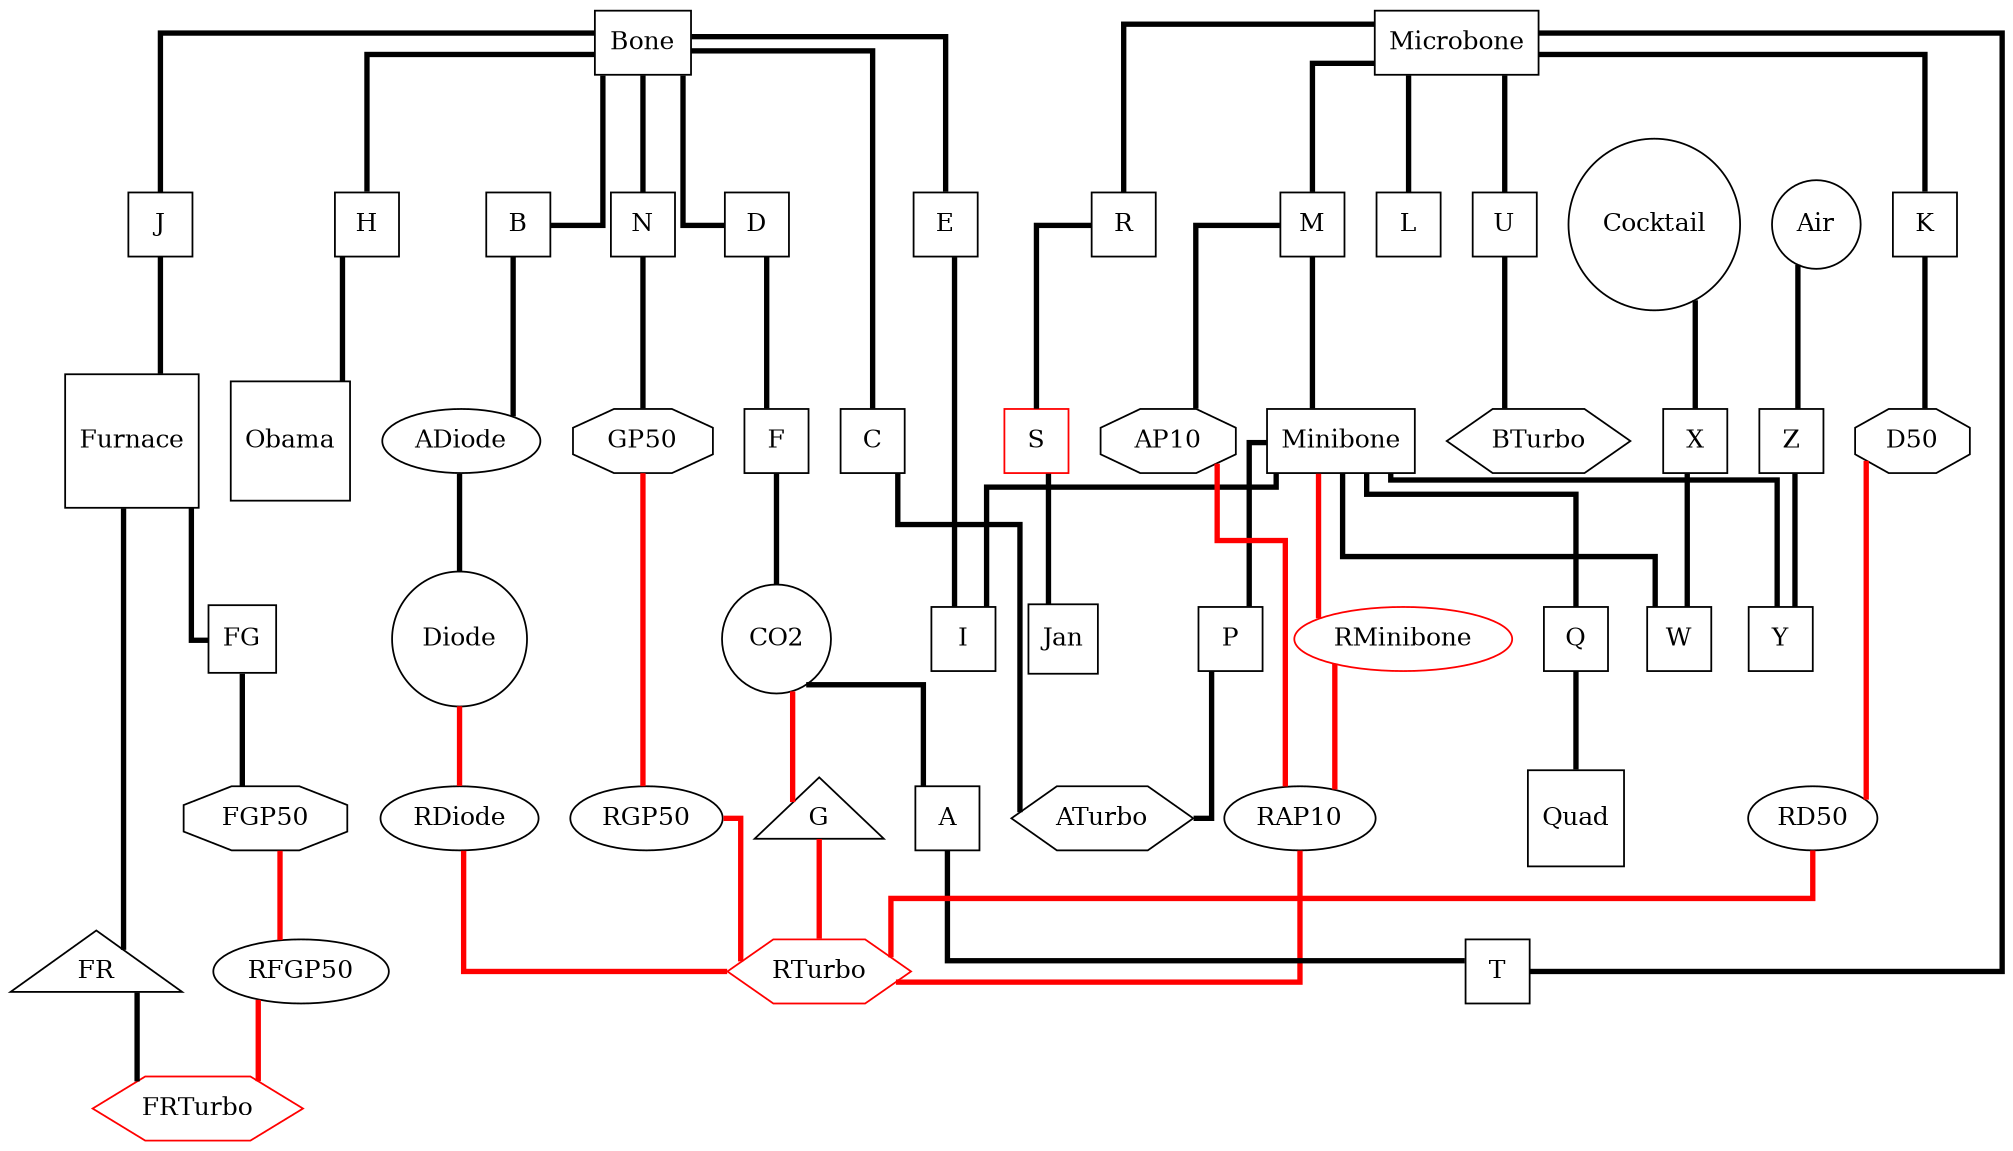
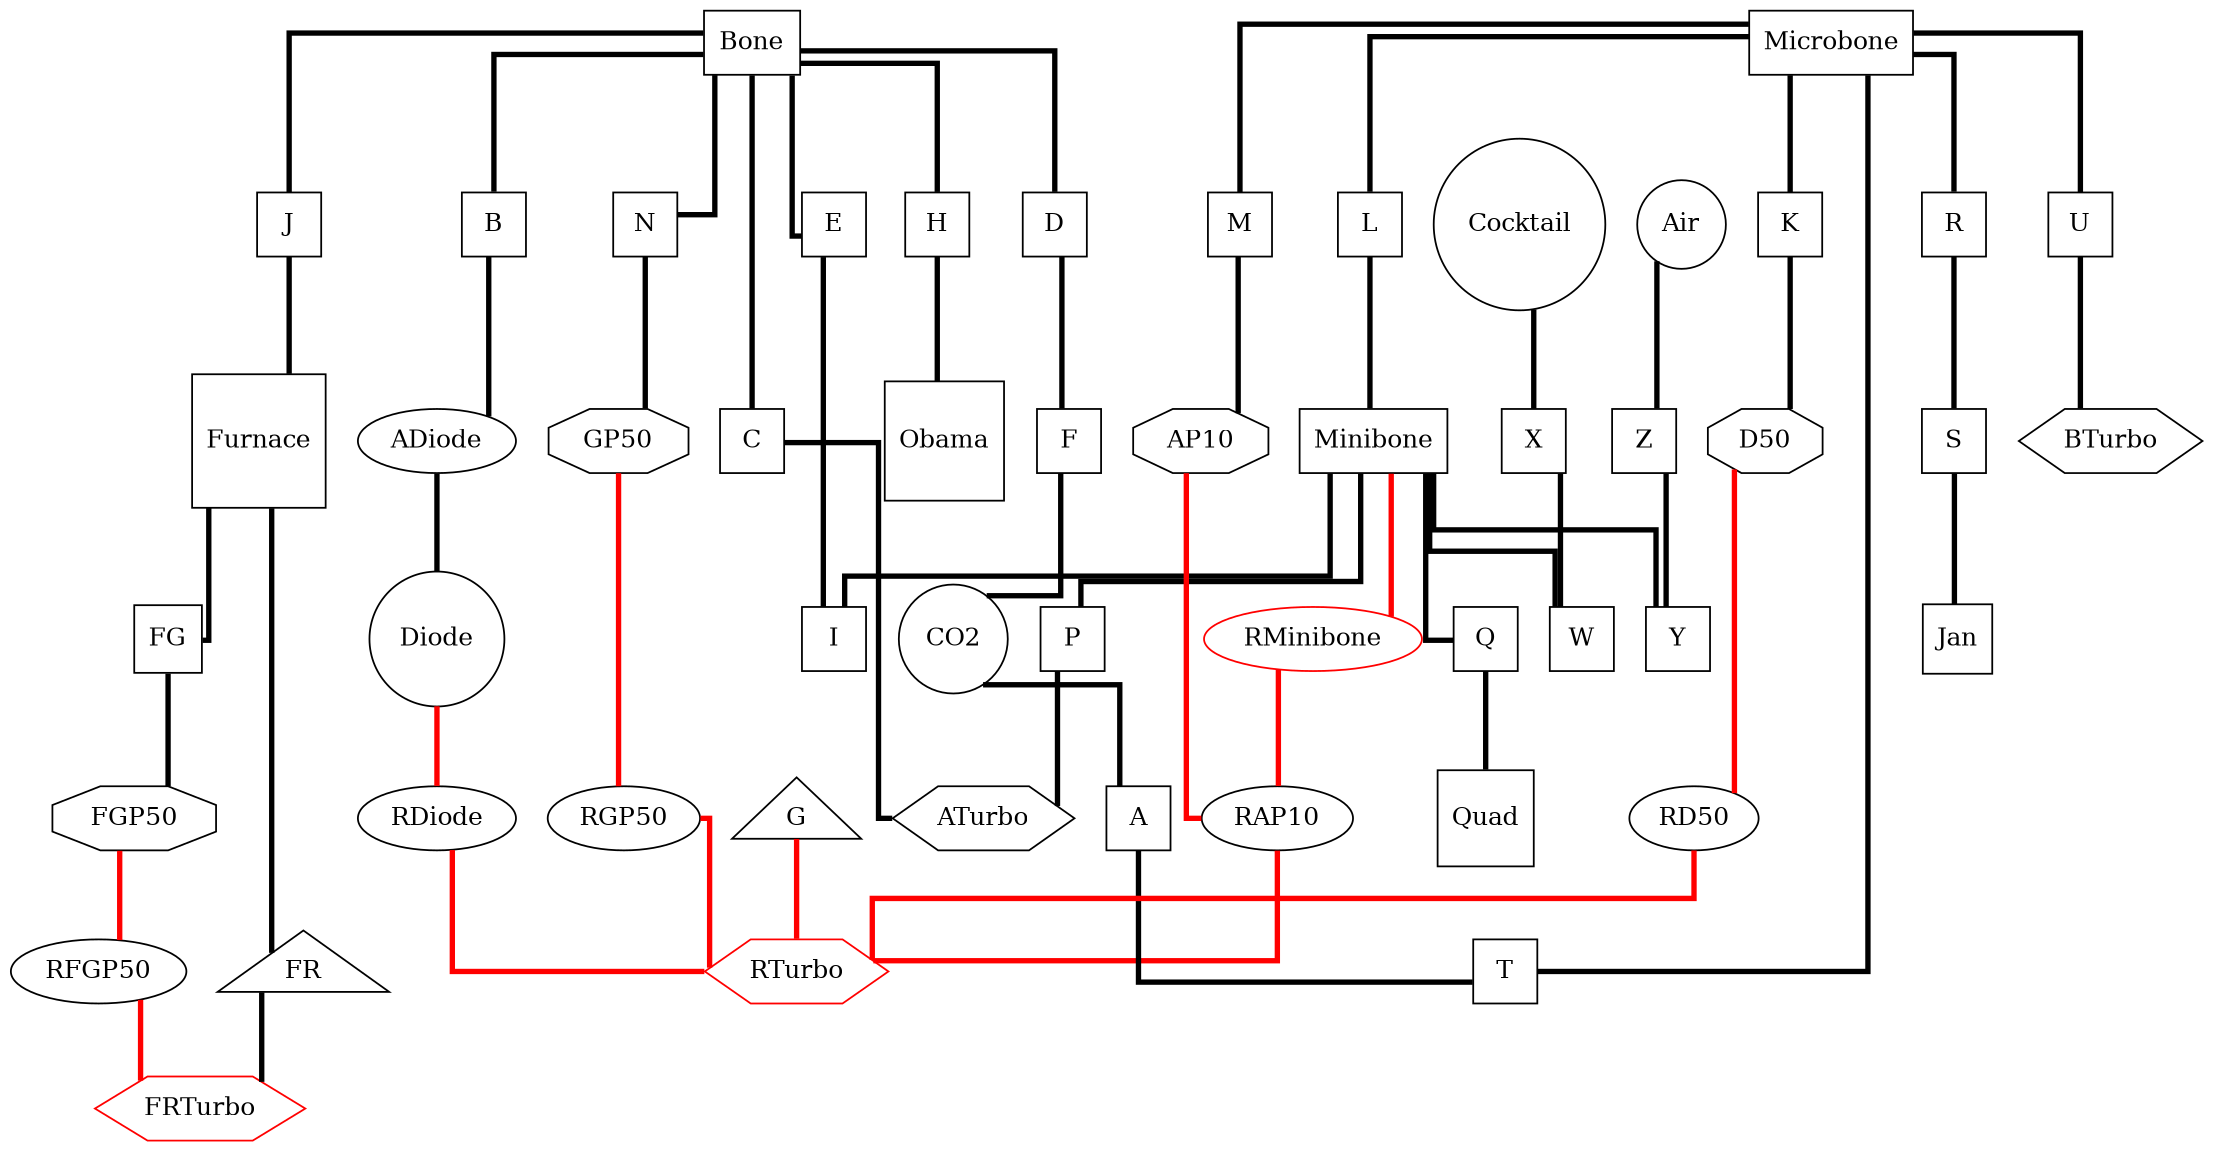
(1312, 333) -> (1370, 333)
(1036, 441) -> (1954, 441)
(793, 747) -> none
